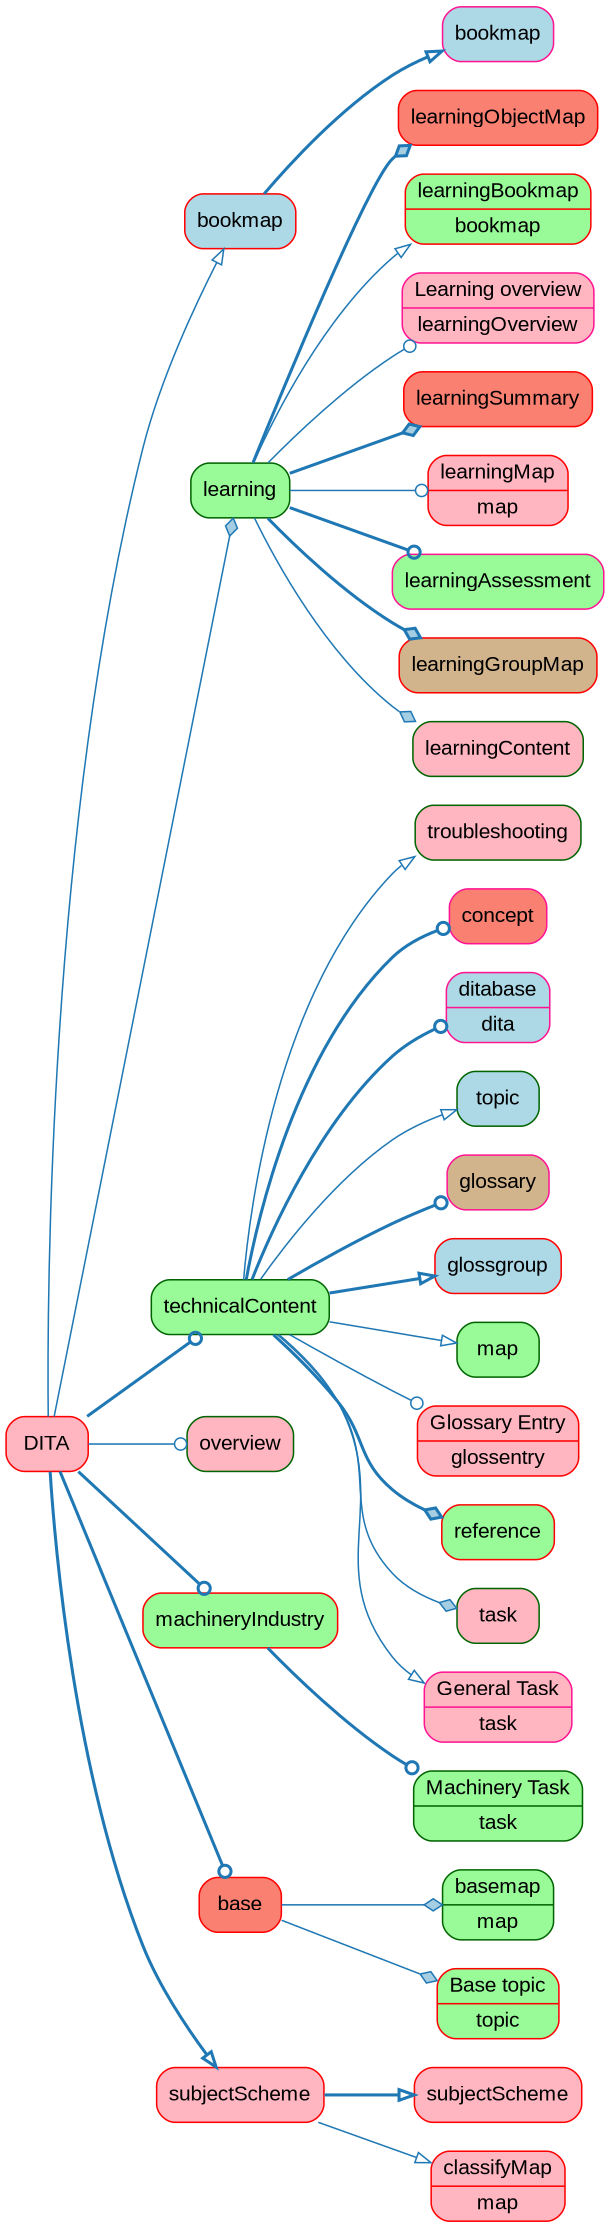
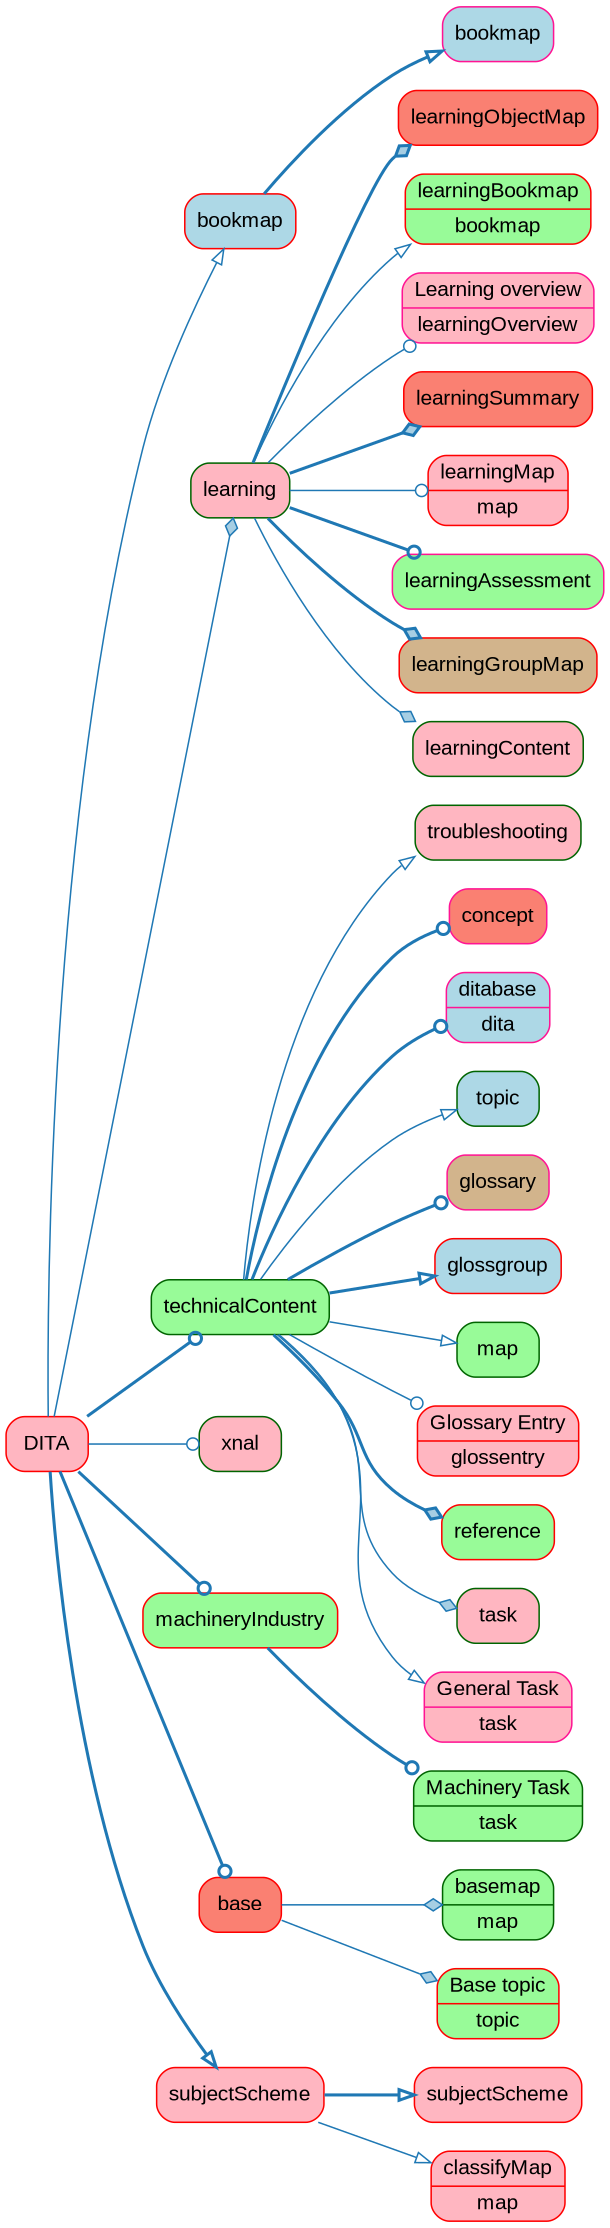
(240, 490) -> (240, 490)
(240, 1444) -> (240, 1444)
